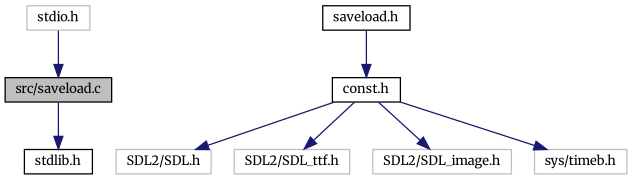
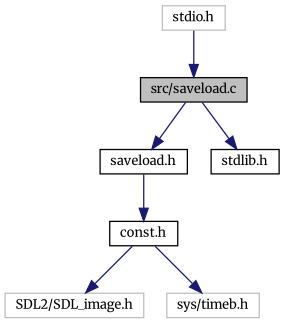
none -> (172, 121)
(164, 162) -> none
(292, 162) -> none
